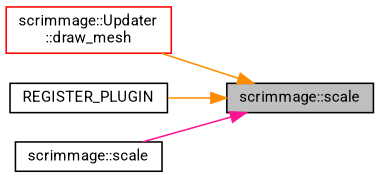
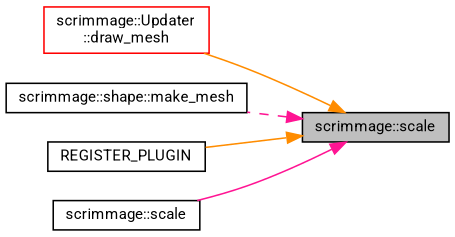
none -> (127, 98)
